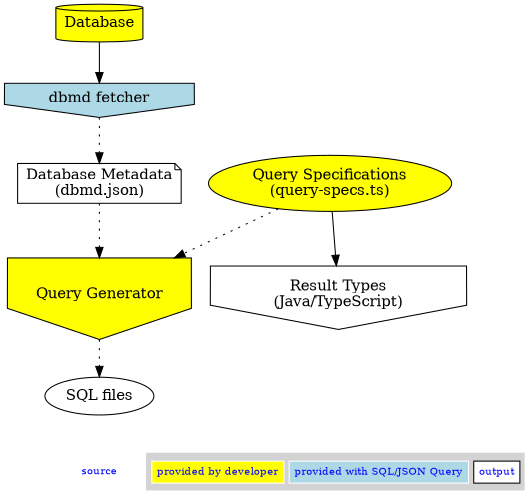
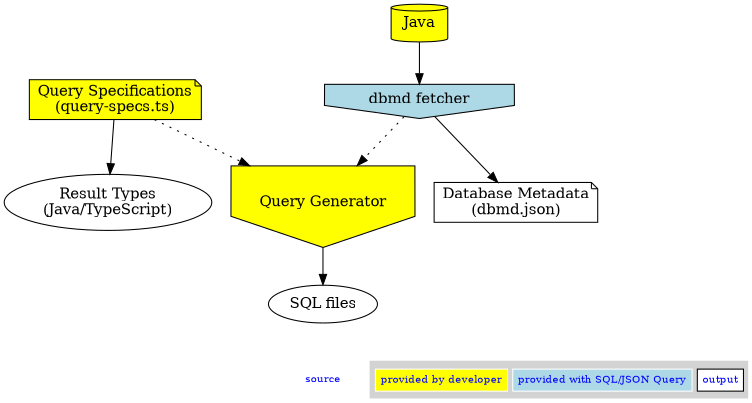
(99, 23) -> (419, 23)
(99, 135) -> (463, 146)
(330, 183) -> (115, 100)
(99, 225) -> (384, 137)
(338, 294) -> (108, 202)
(99, 353) -> (323, 261)
